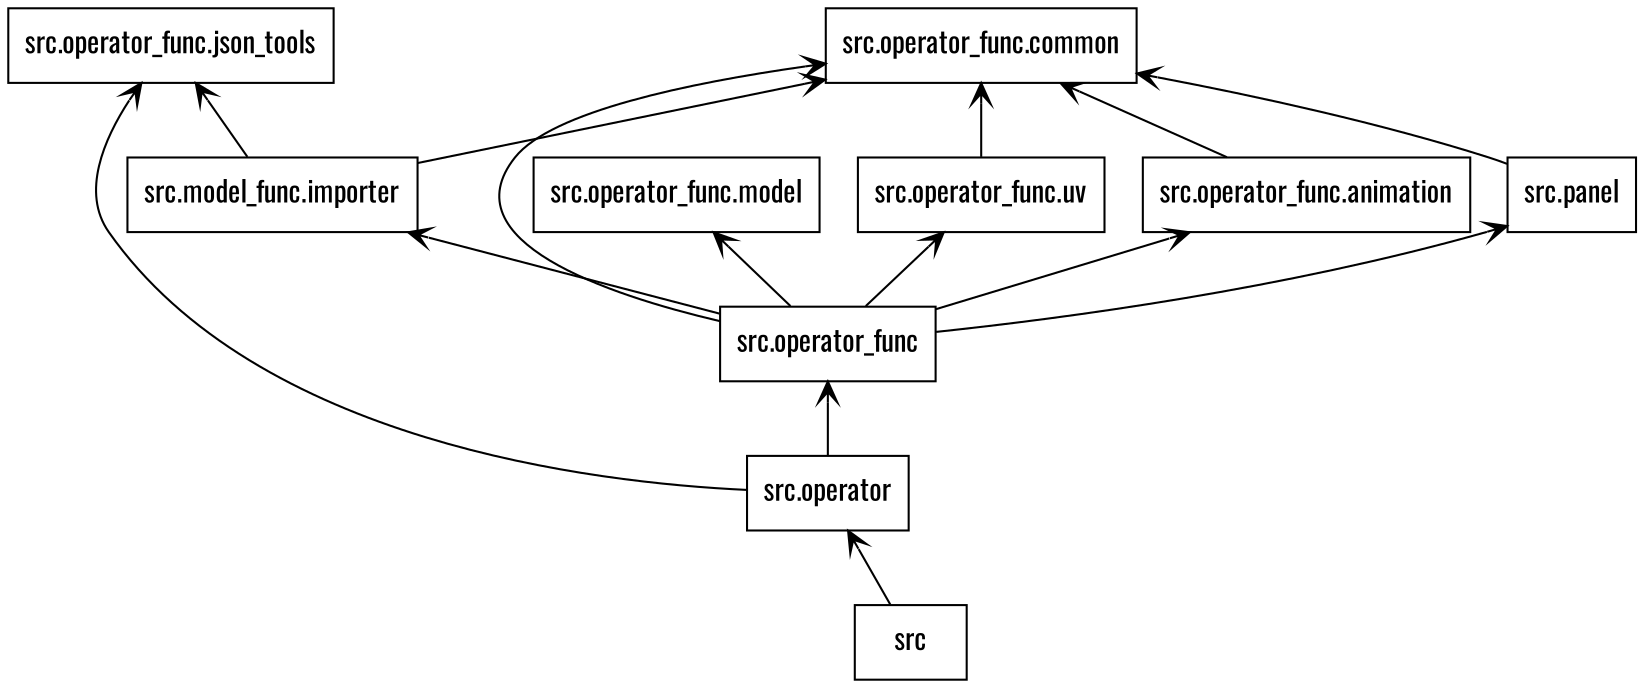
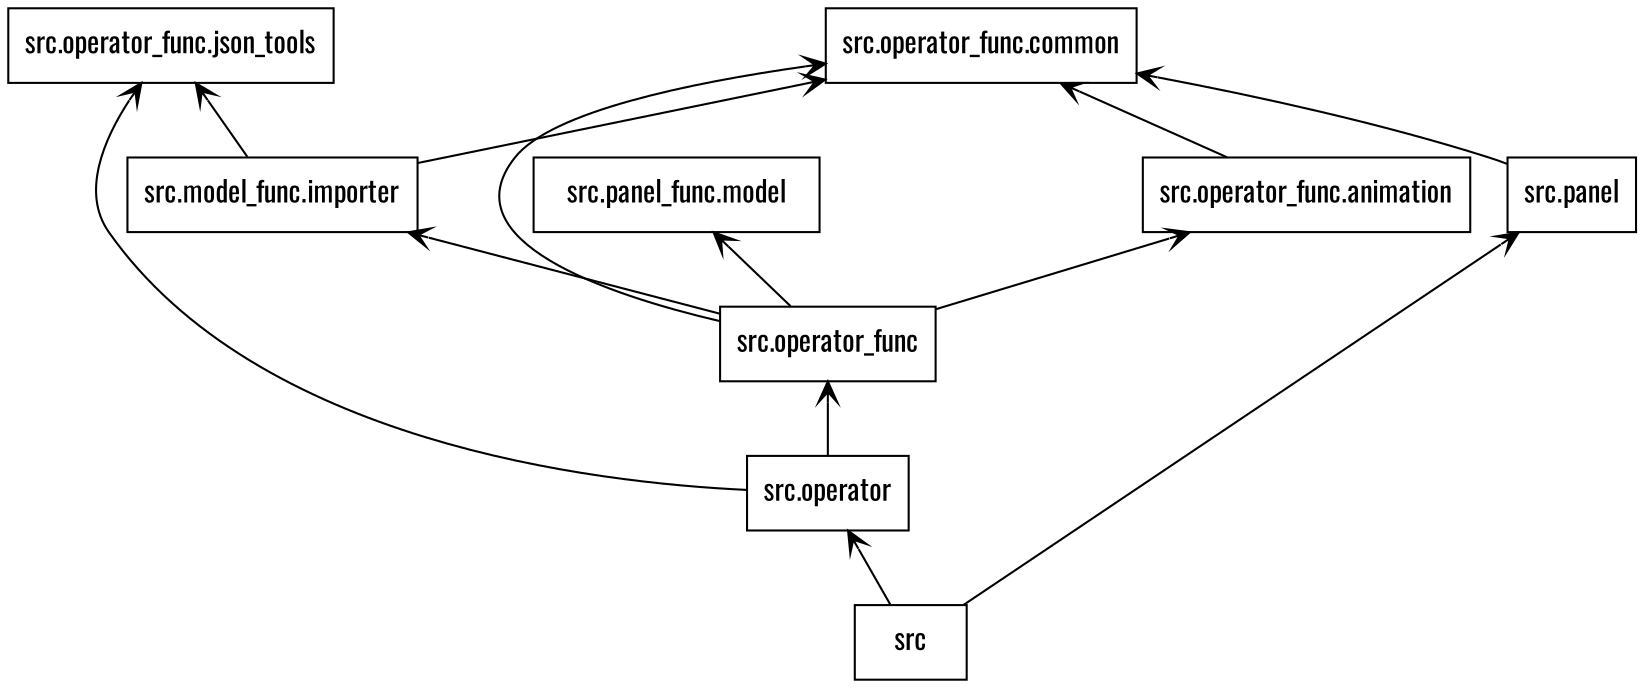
(677, 195) -> (677, 195)
(981, 195) -> none
(1214, 293) -> (1232, 425)
